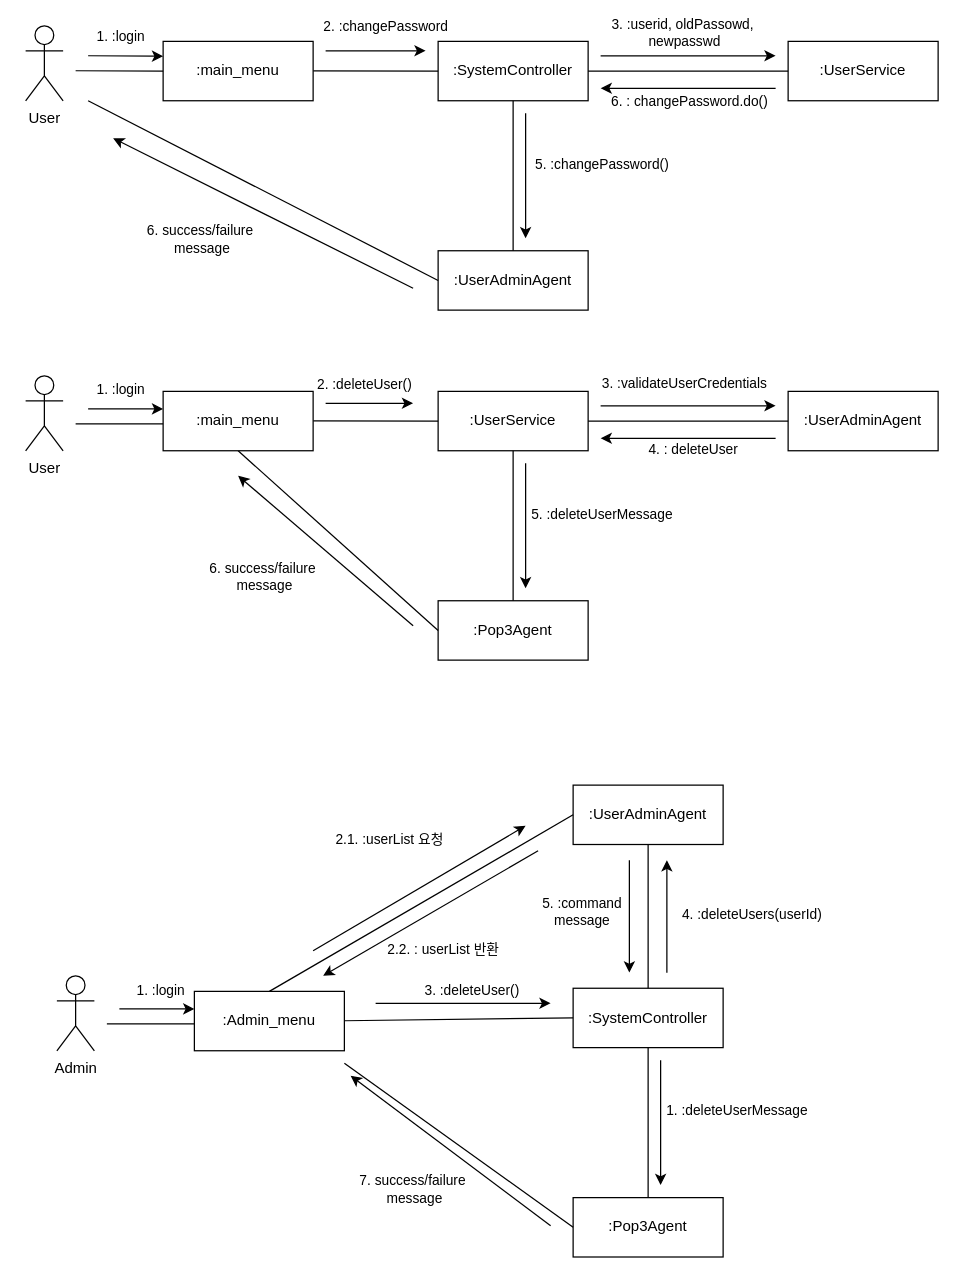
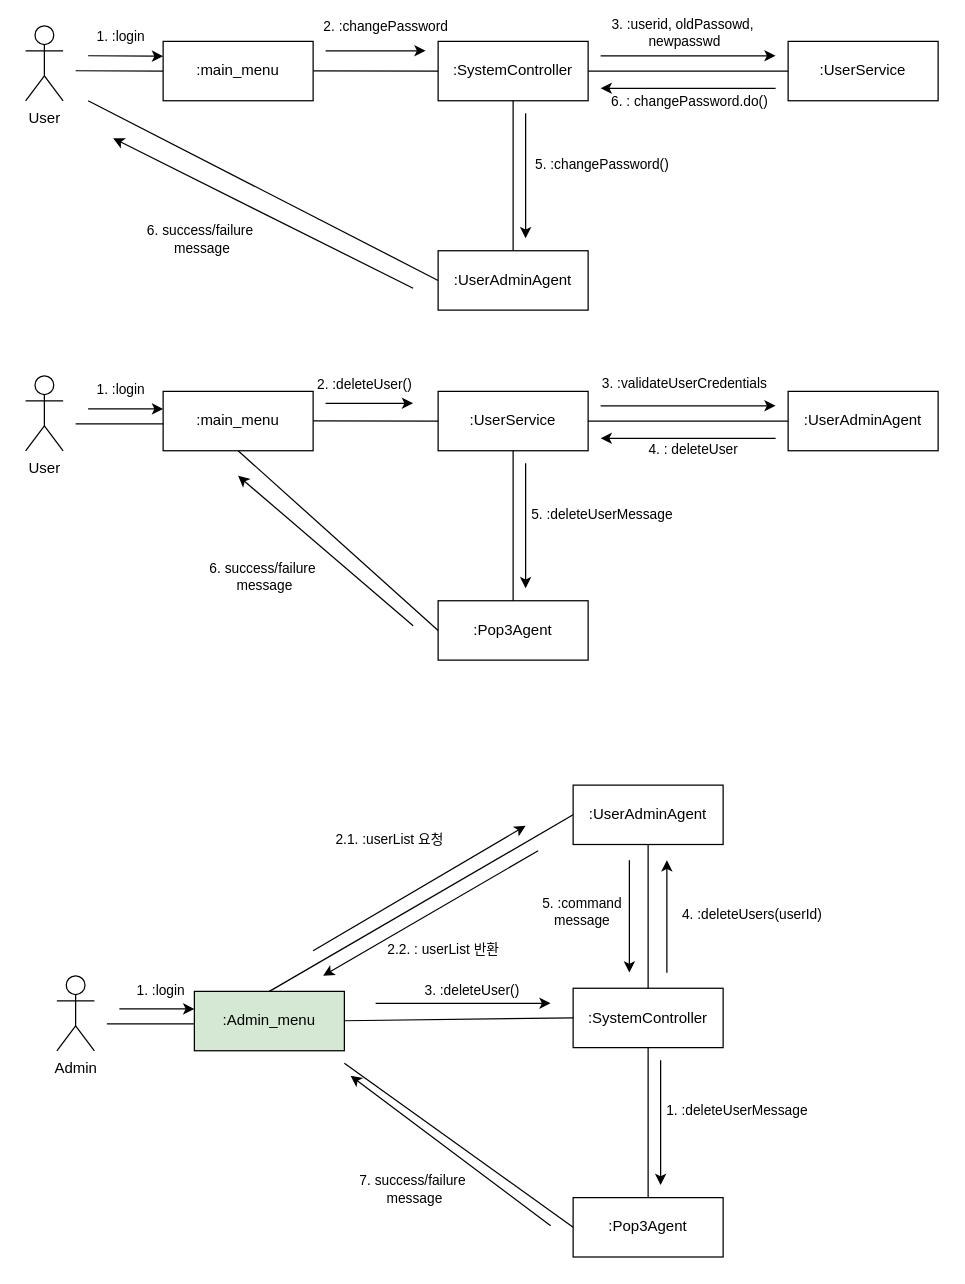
(269, 1021) -> (269, 1021)
